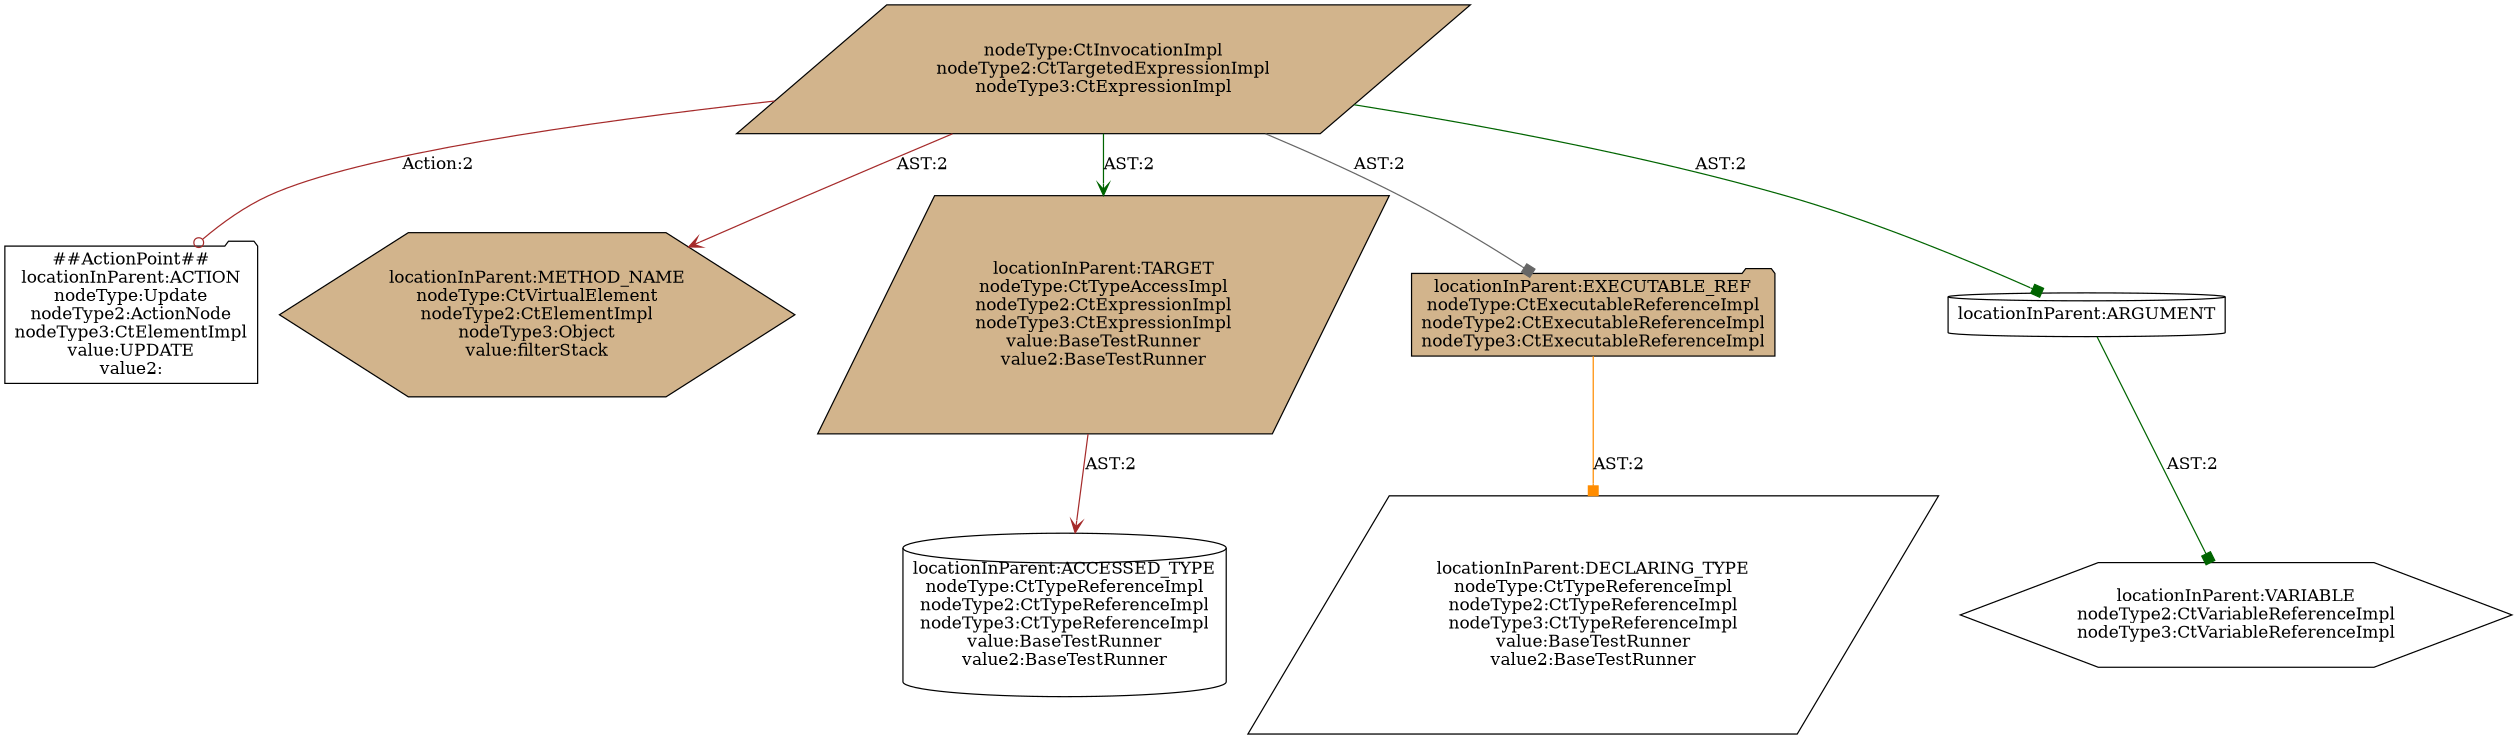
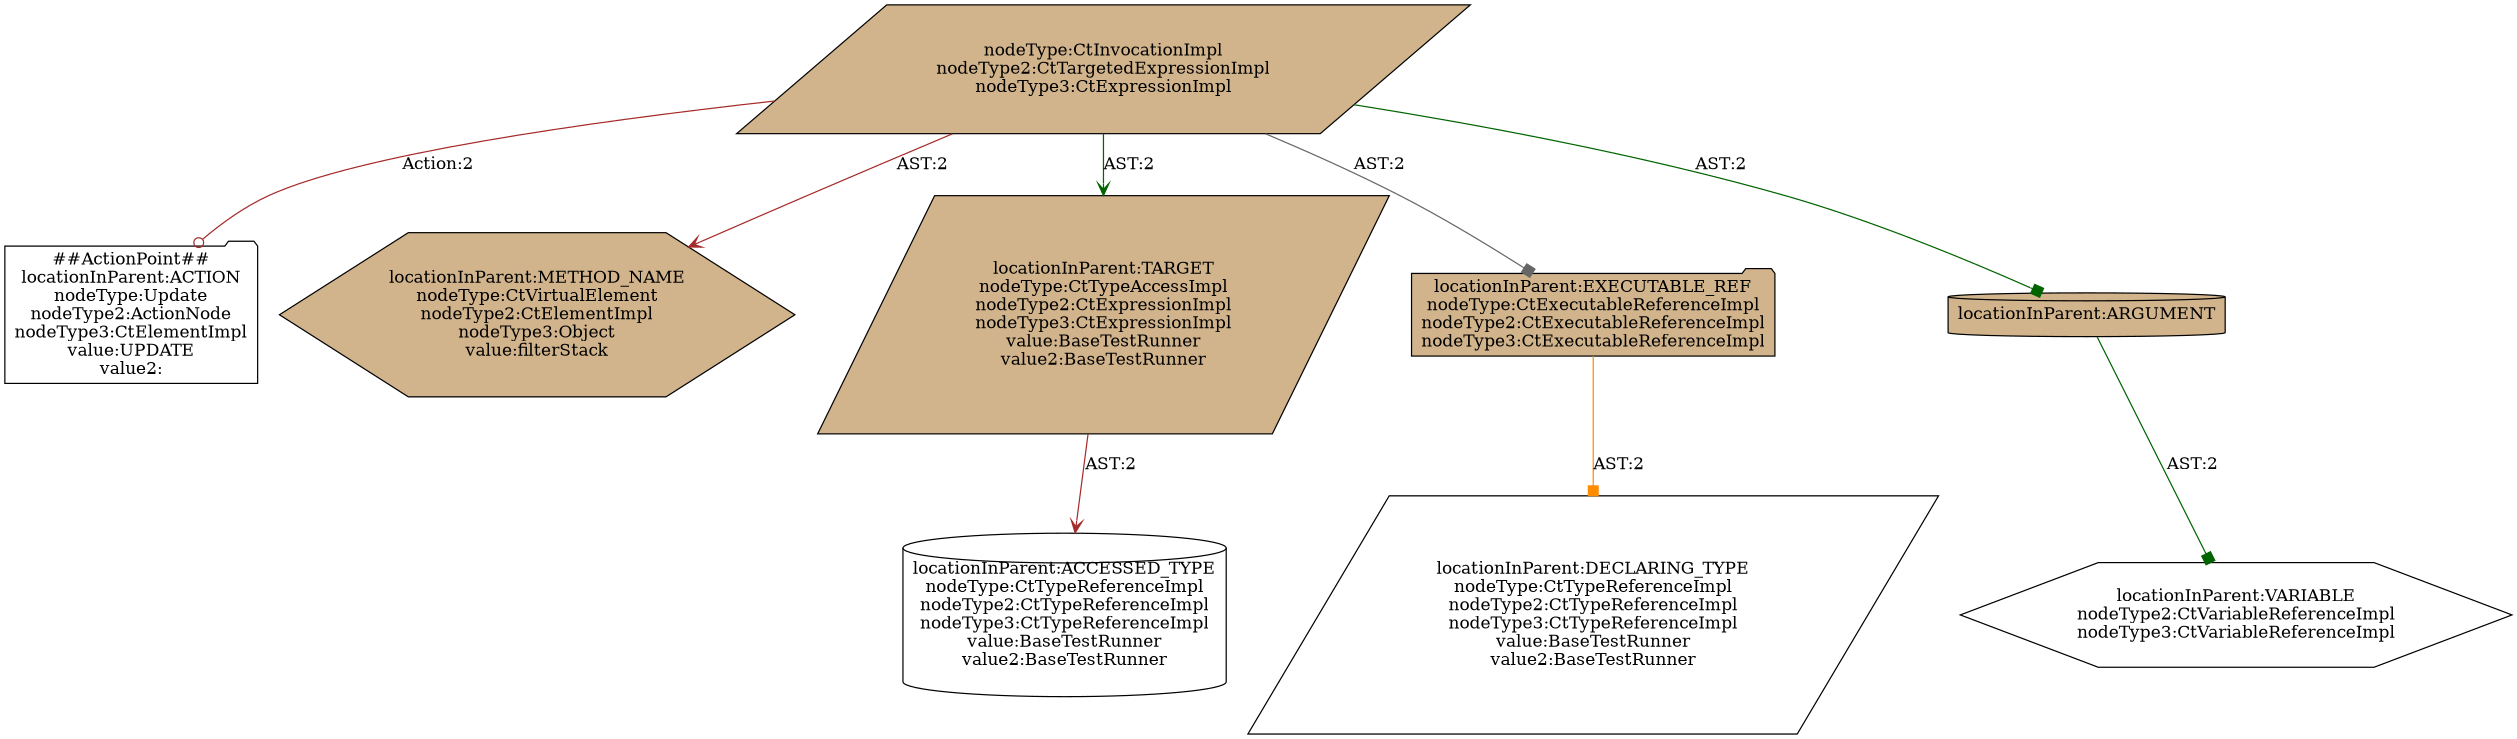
(2087, 315) -> (2087, 315)
